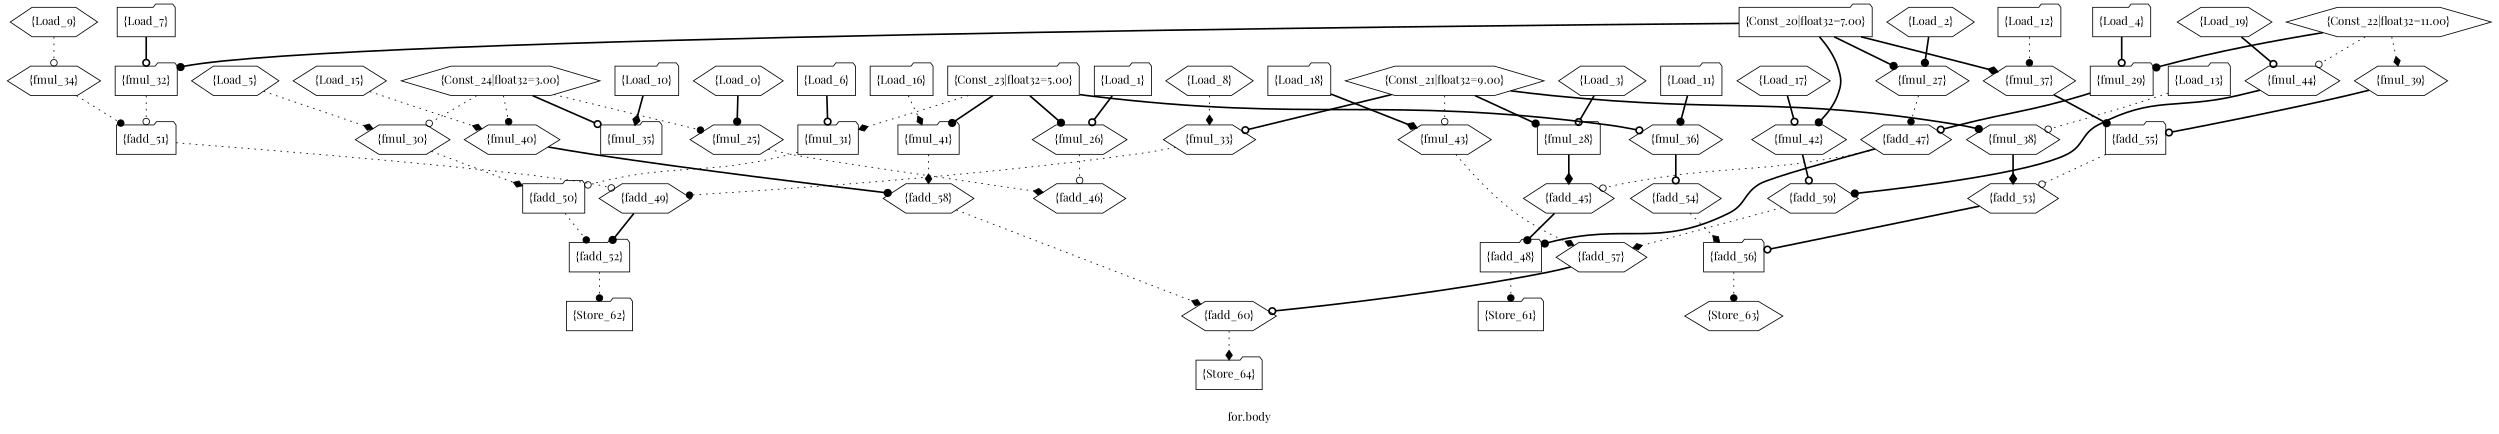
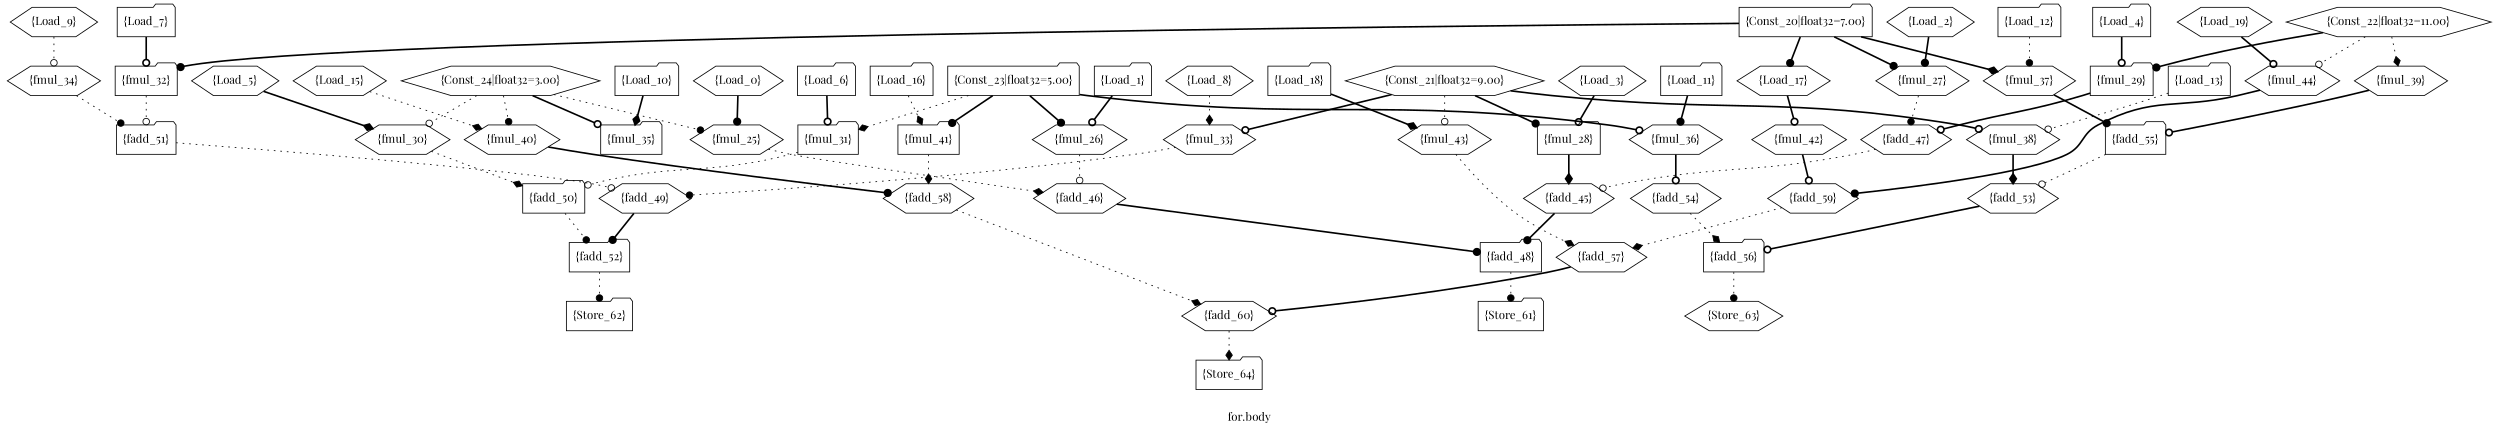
(1841, 78) -> (1796, 48)
(1743, 106) -> (1743, 106)
(314, 108) -> (314, 108)
(1719, 217) -> (1295, 228)
